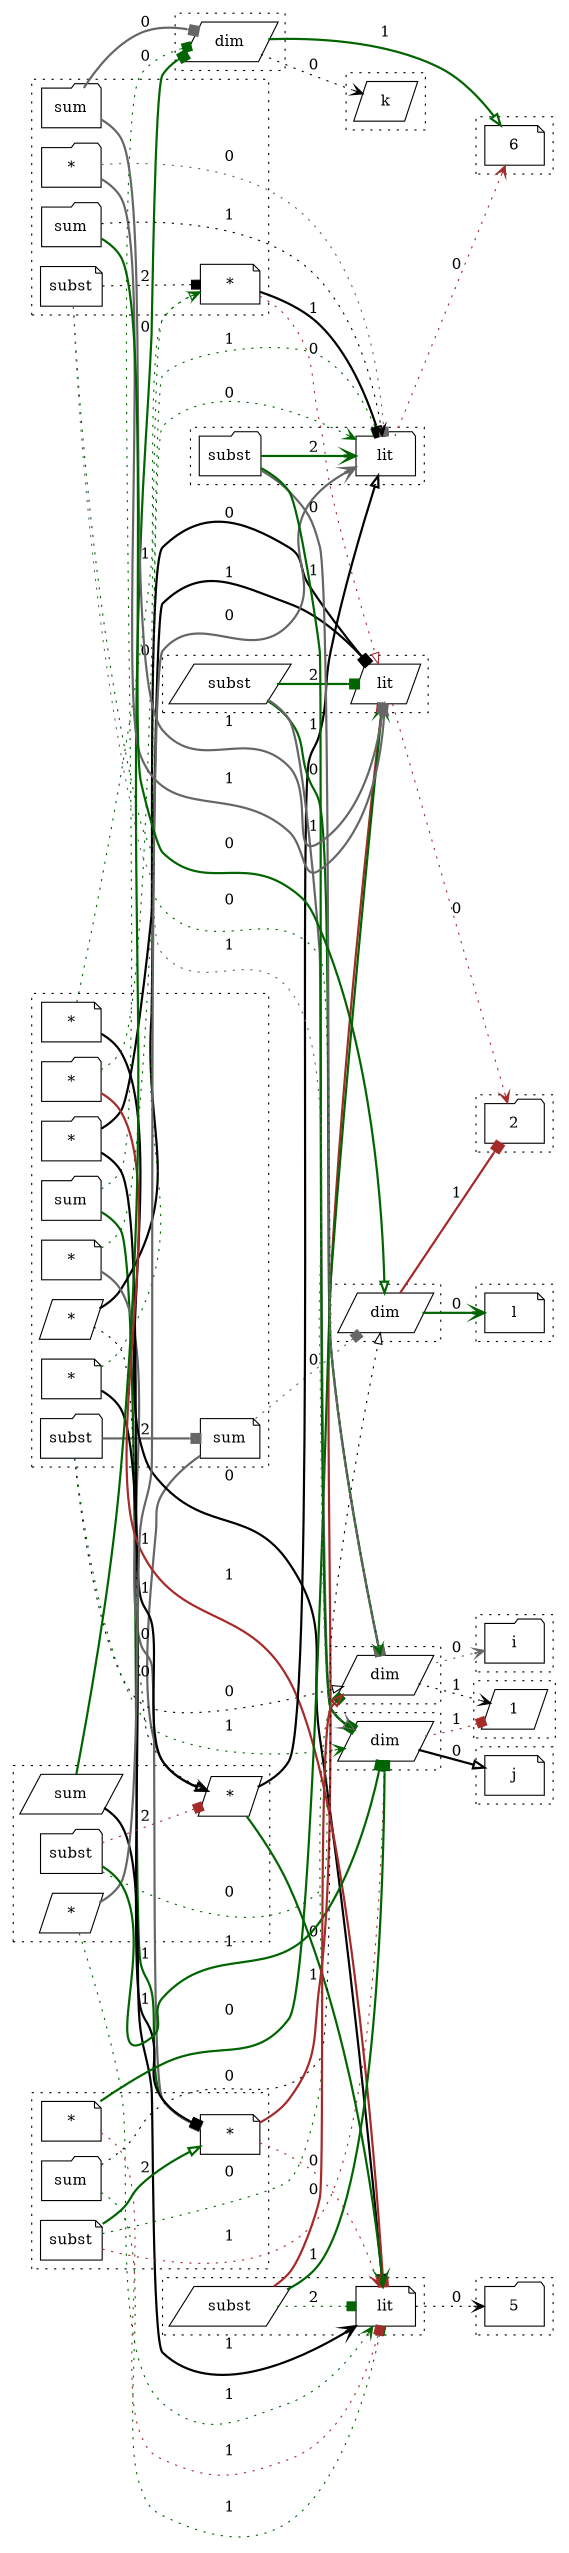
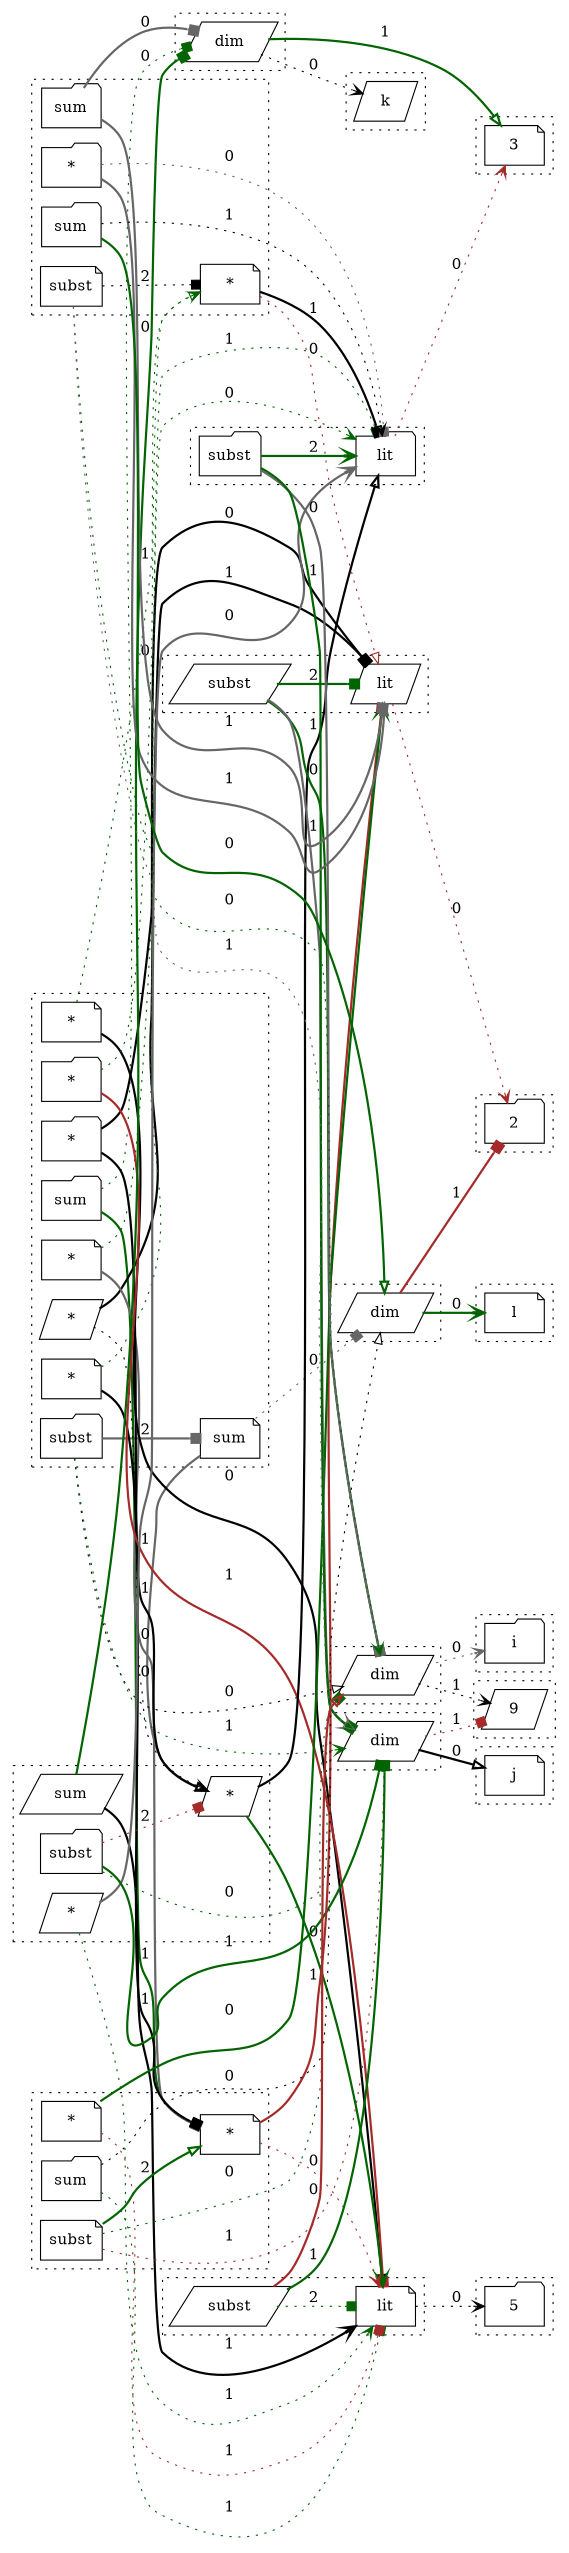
(515, 145) -> (515, 145)
(515, 1709) -> (515, 1709)
